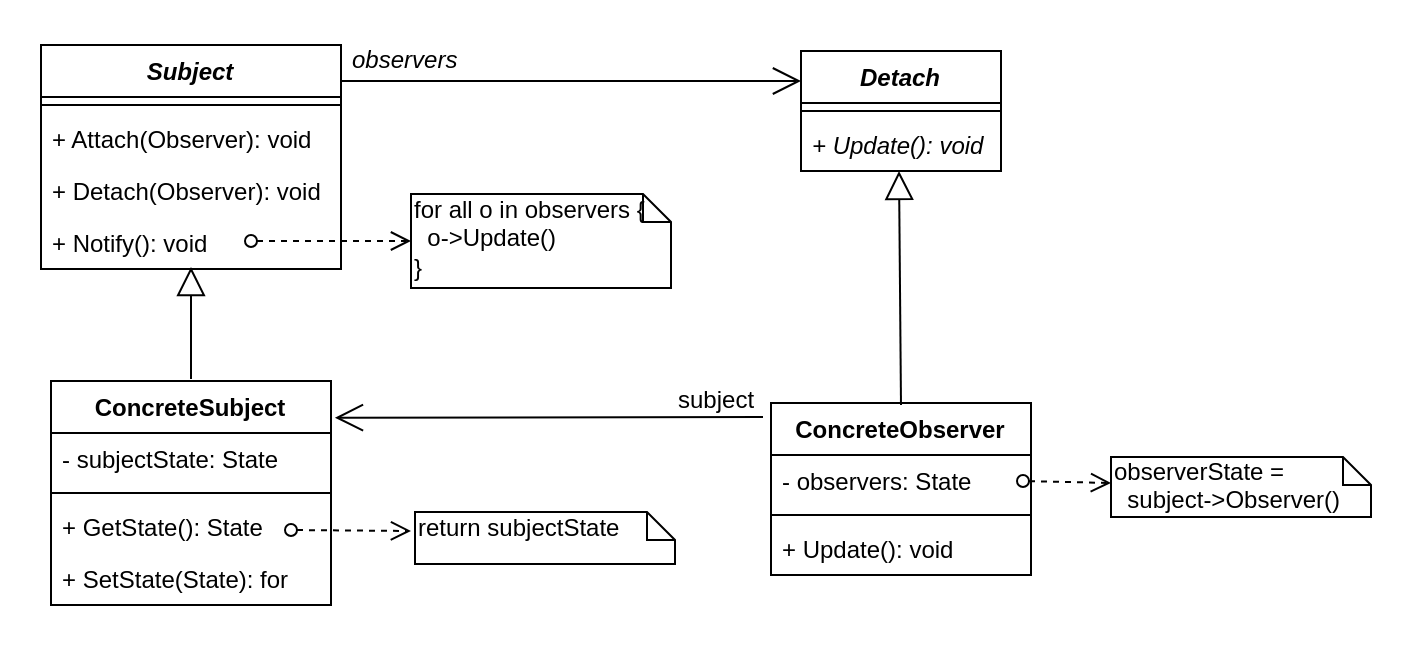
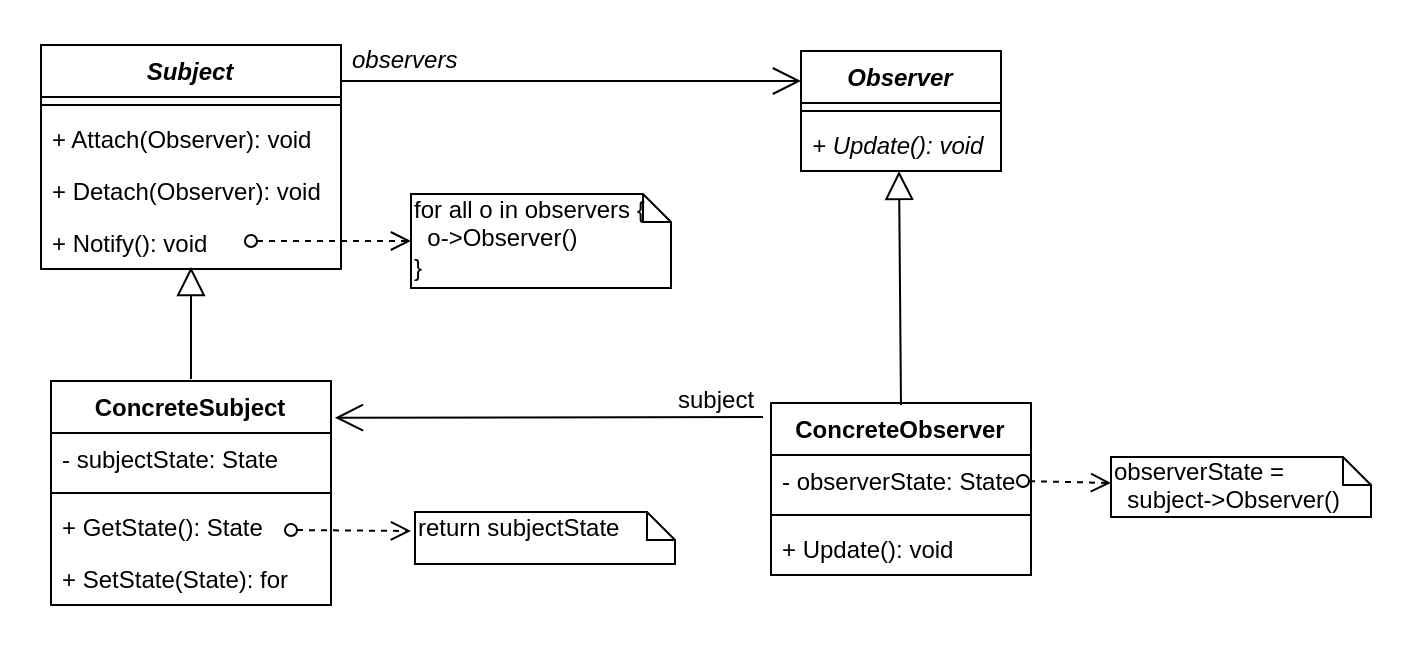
(900, 78) -> (900, 78)
(543, 255) -> (543, 255)
(894, 482) -> (920, 482)
